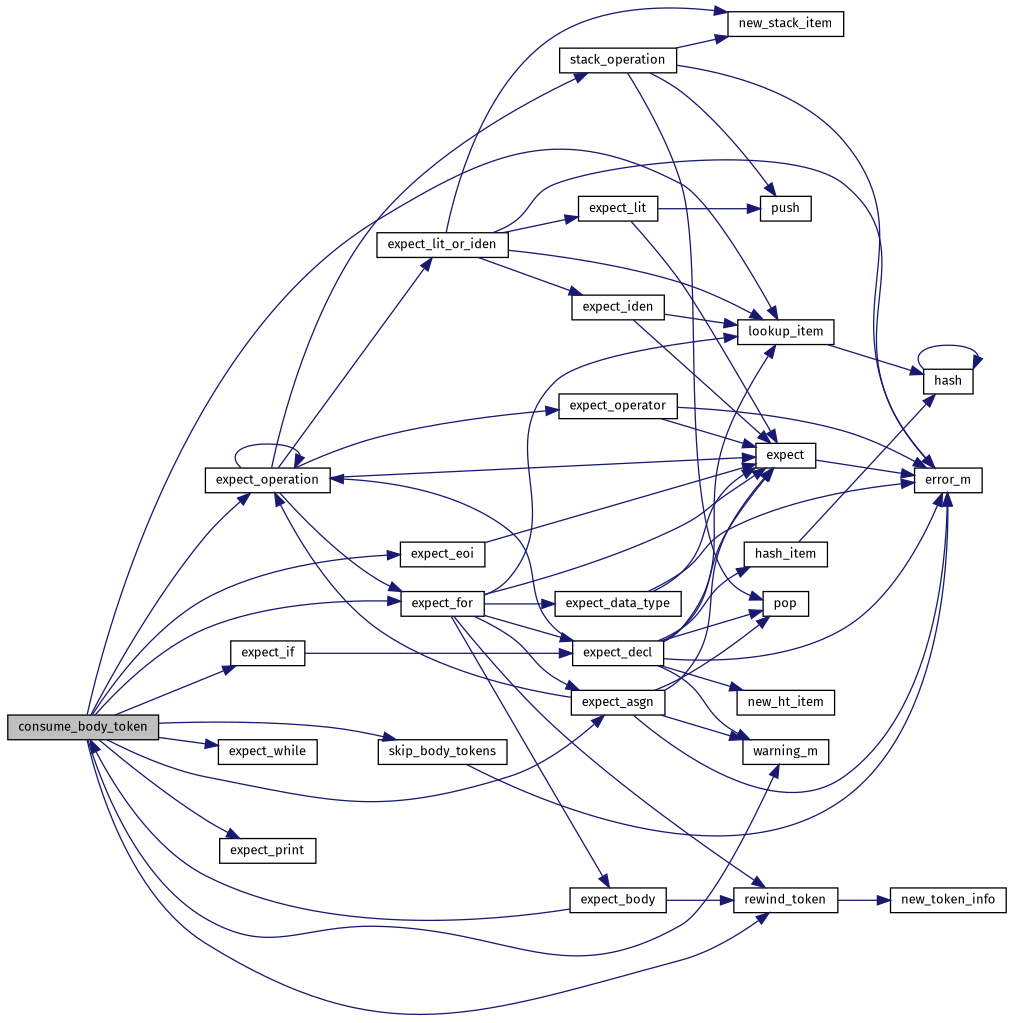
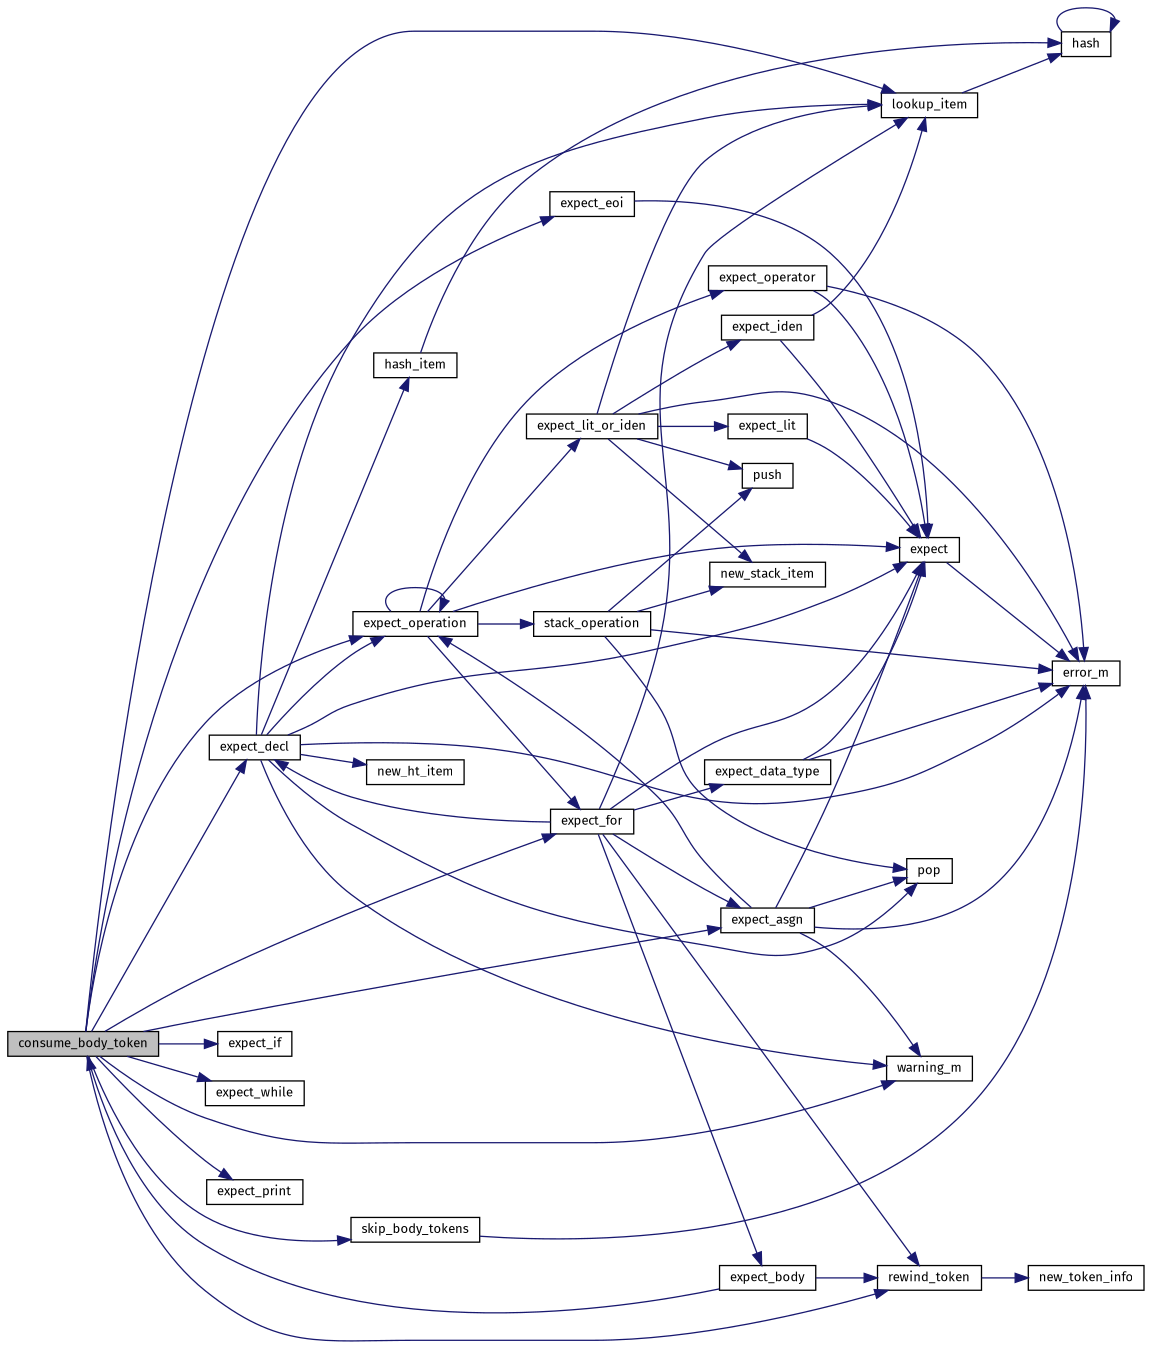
(696, 209) -> (683, 452)
(445, 653) -> (166, 902)
